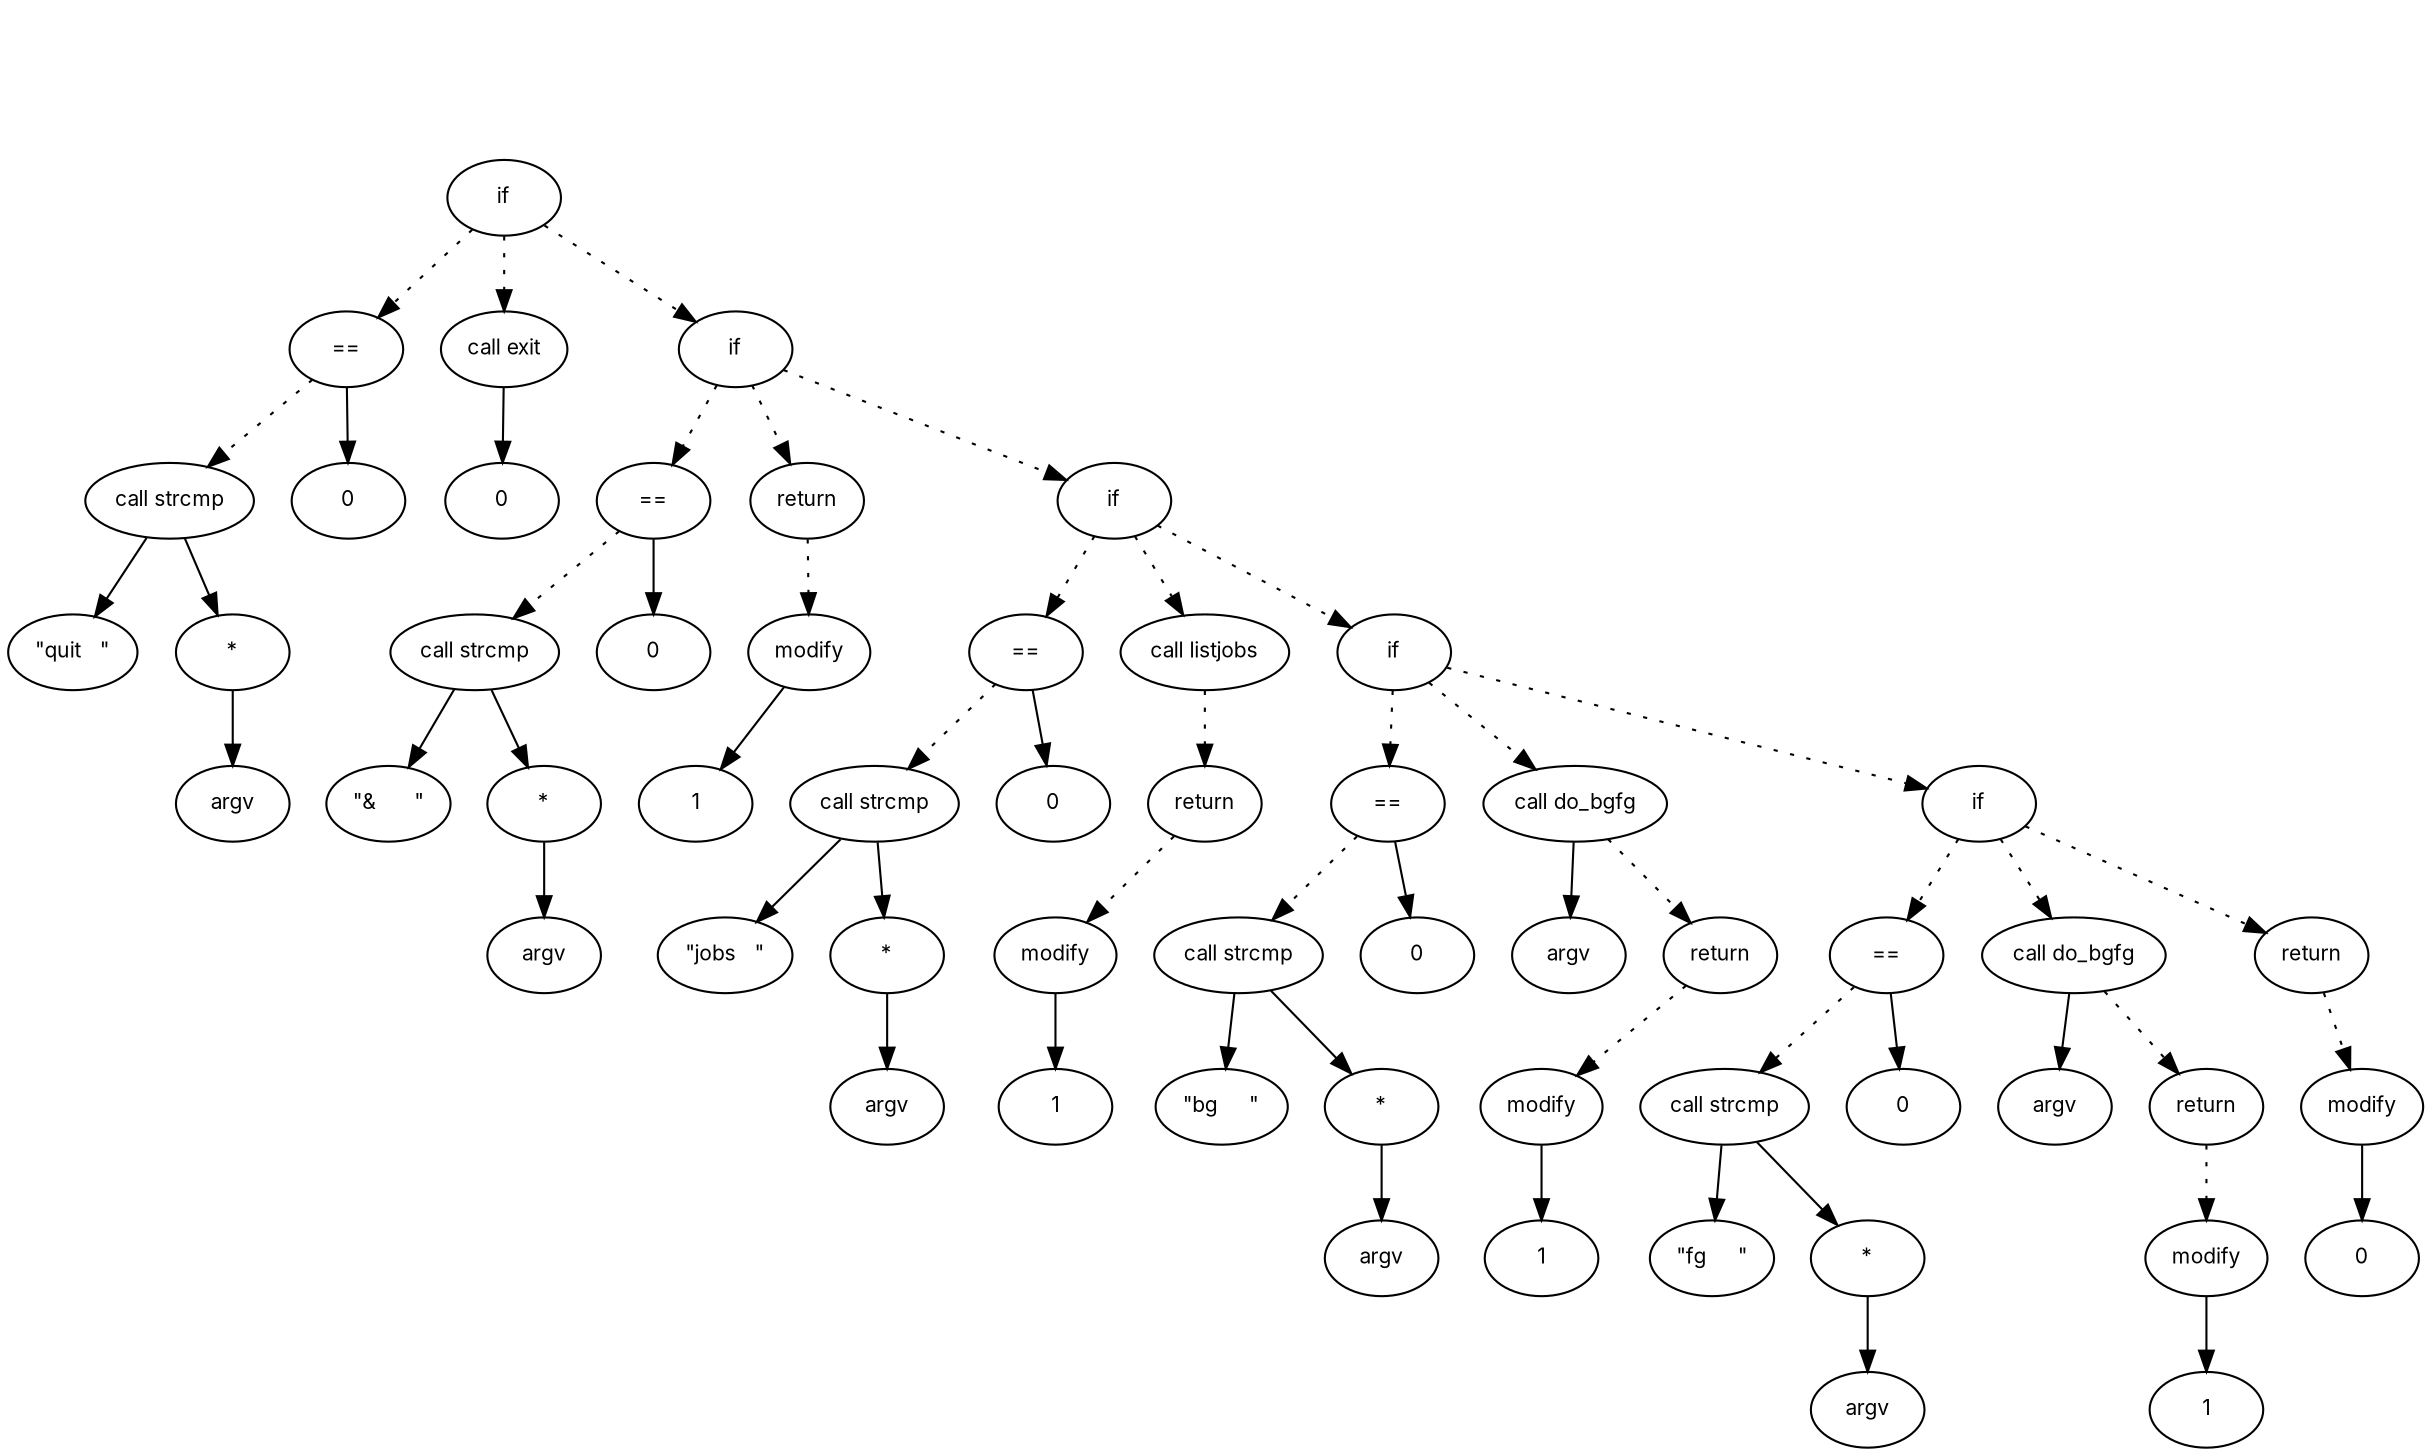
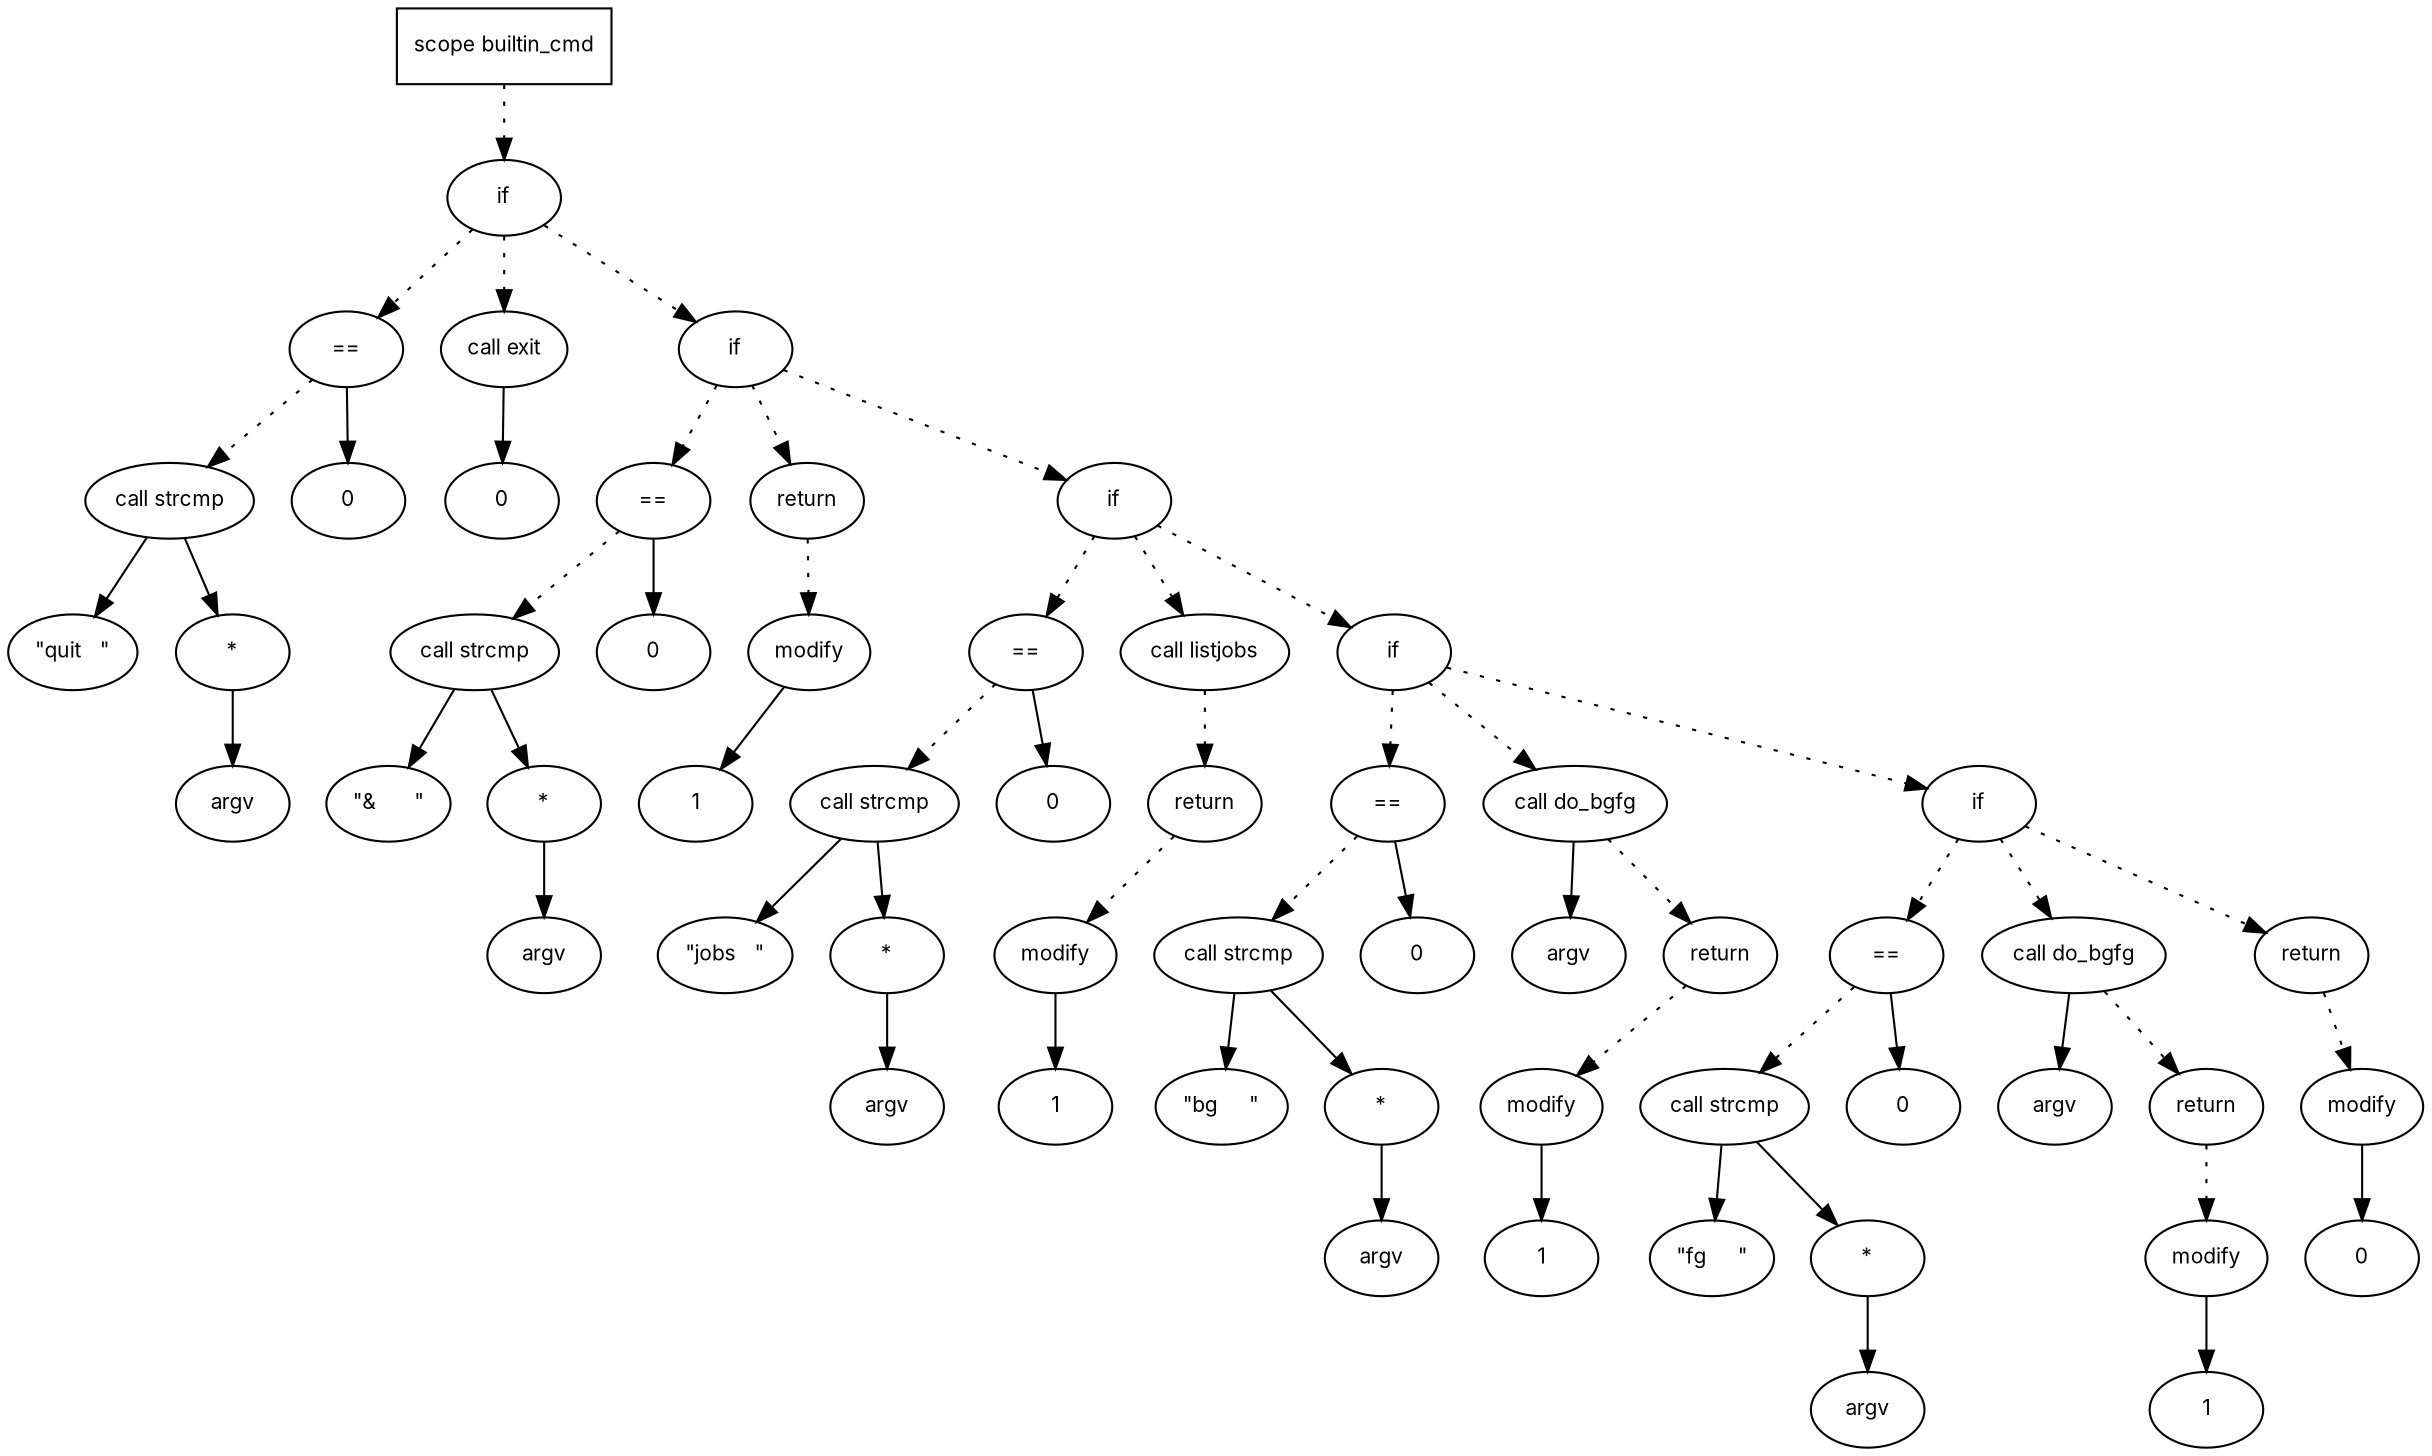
none -> (504, 46)
